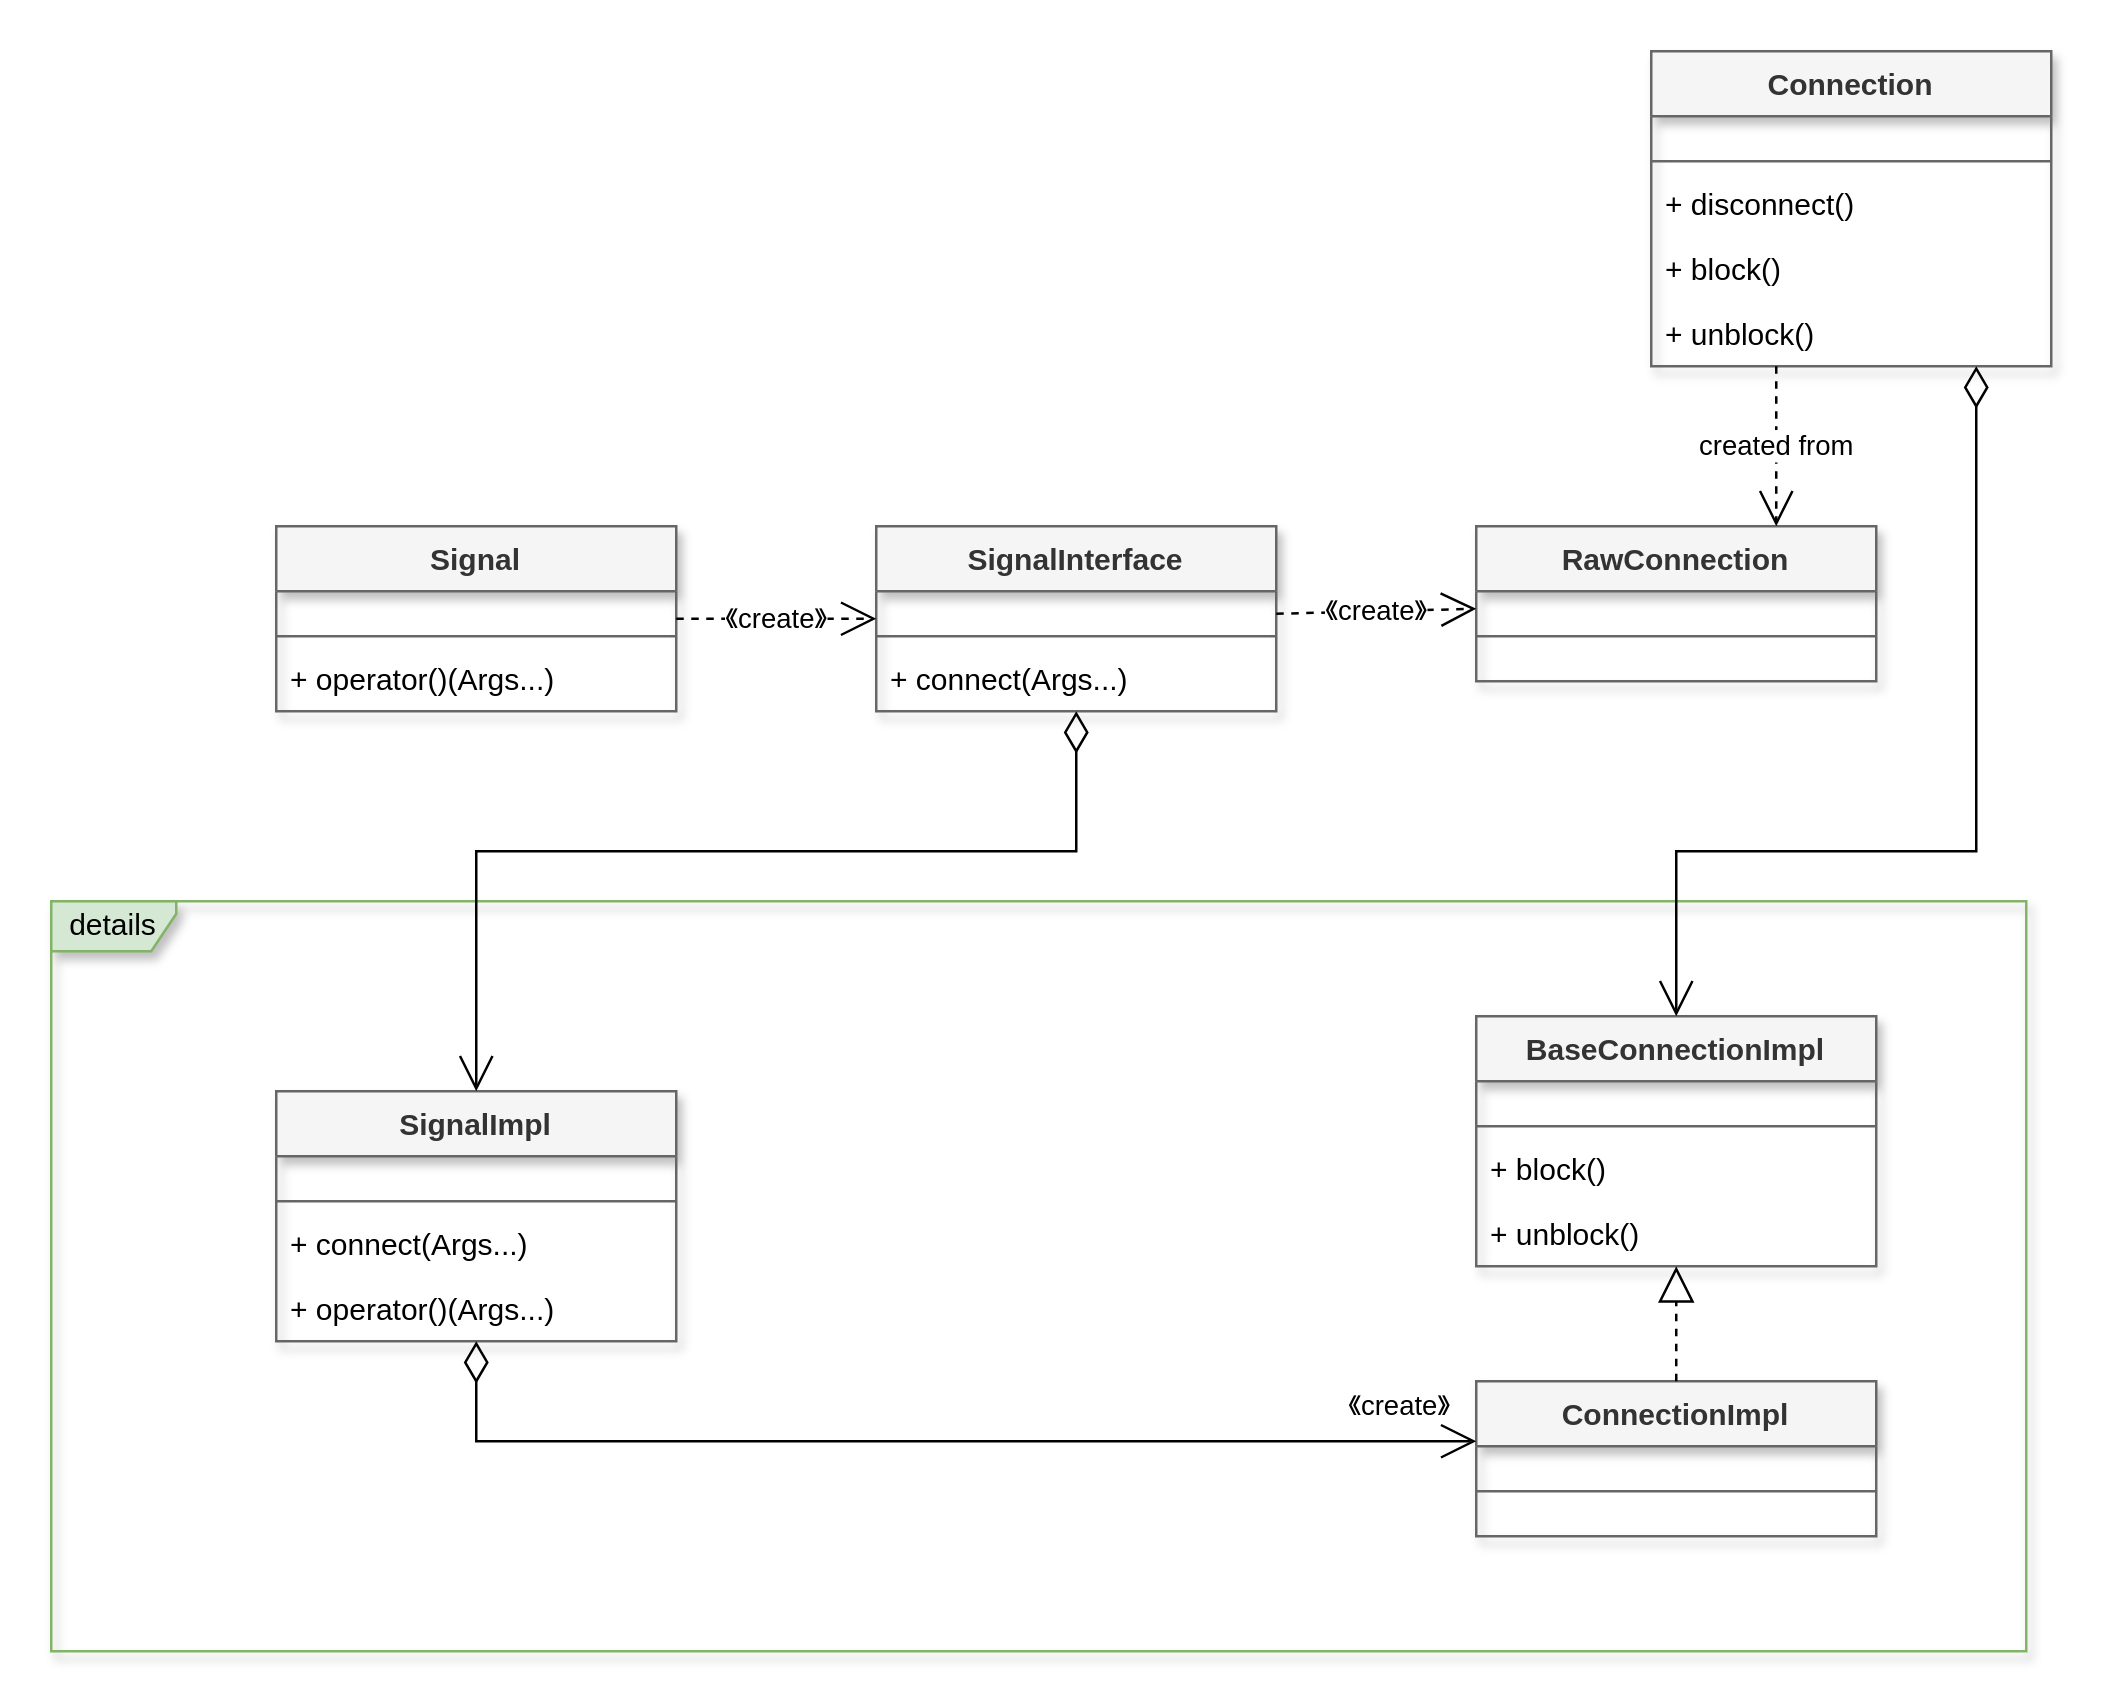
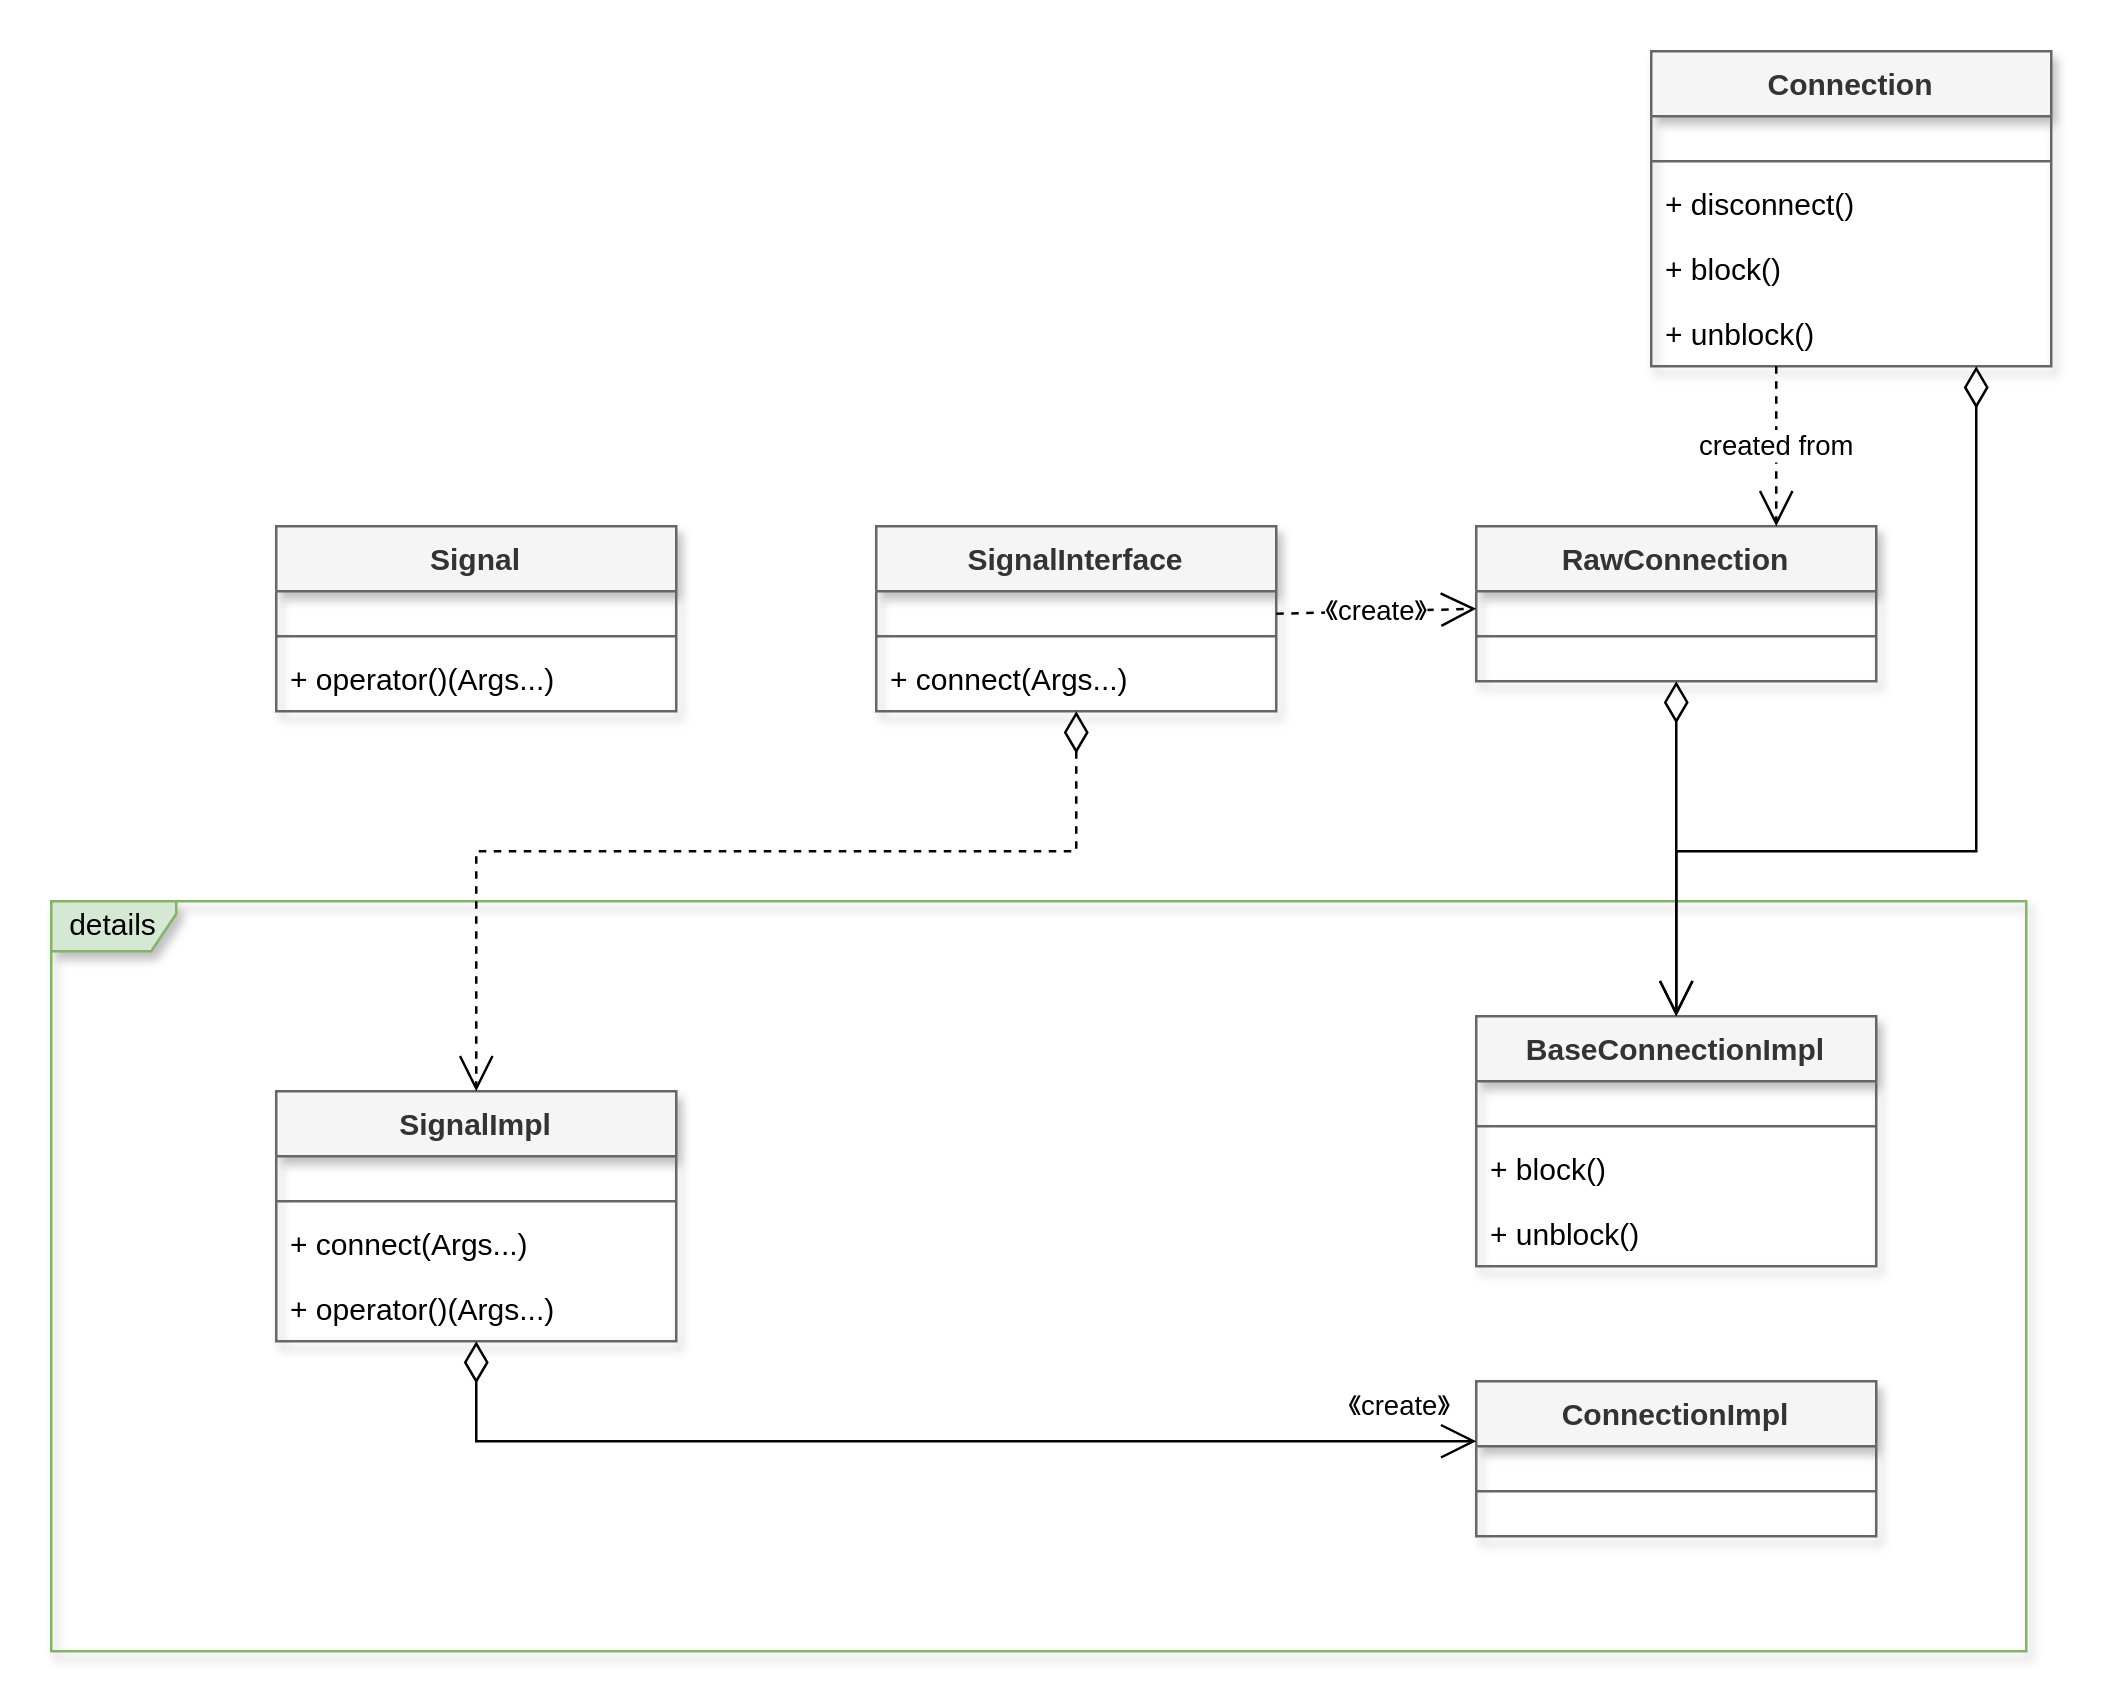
(812, 619) -> none
none -> (1676, 783)
(800, 851) -> (800, 851)
(1676, 1342) -> none
